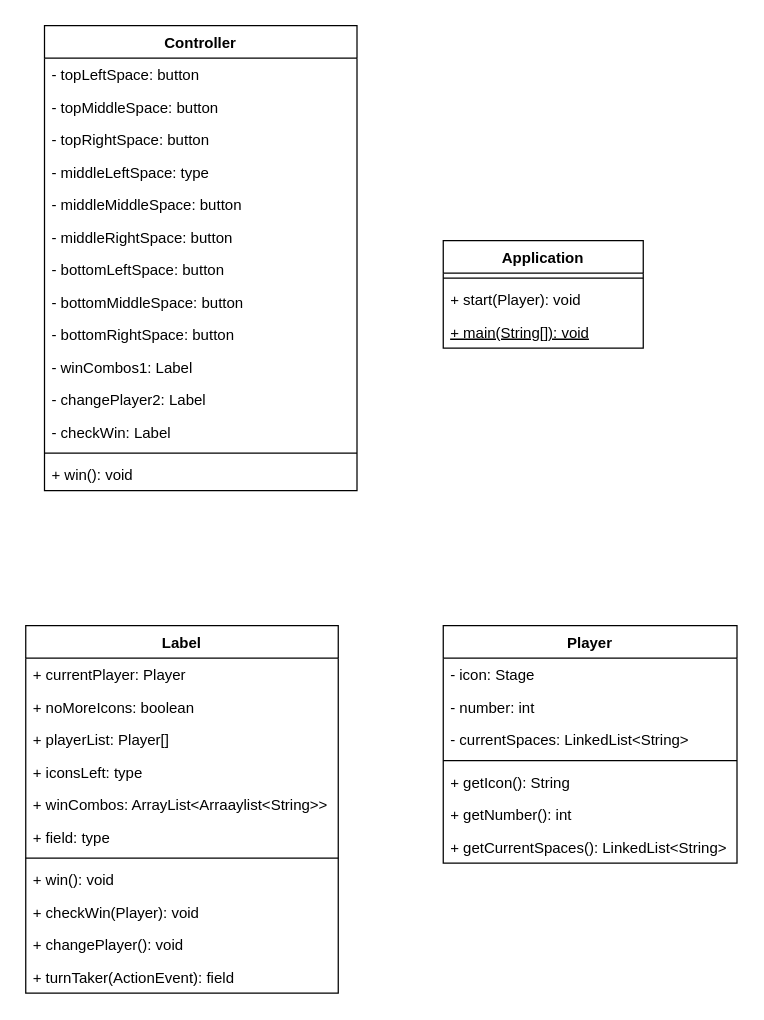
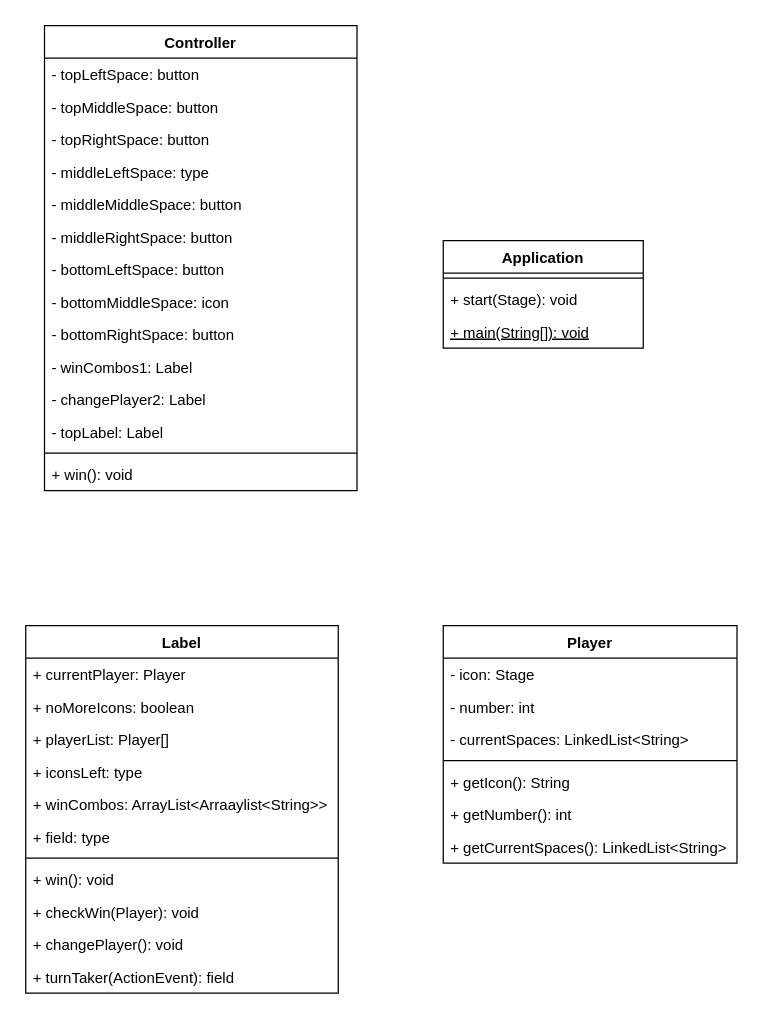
(528, 300) -> (526, 300)
(155, 303) -> (145, 303)
(113, 433) -> (113, 433)
